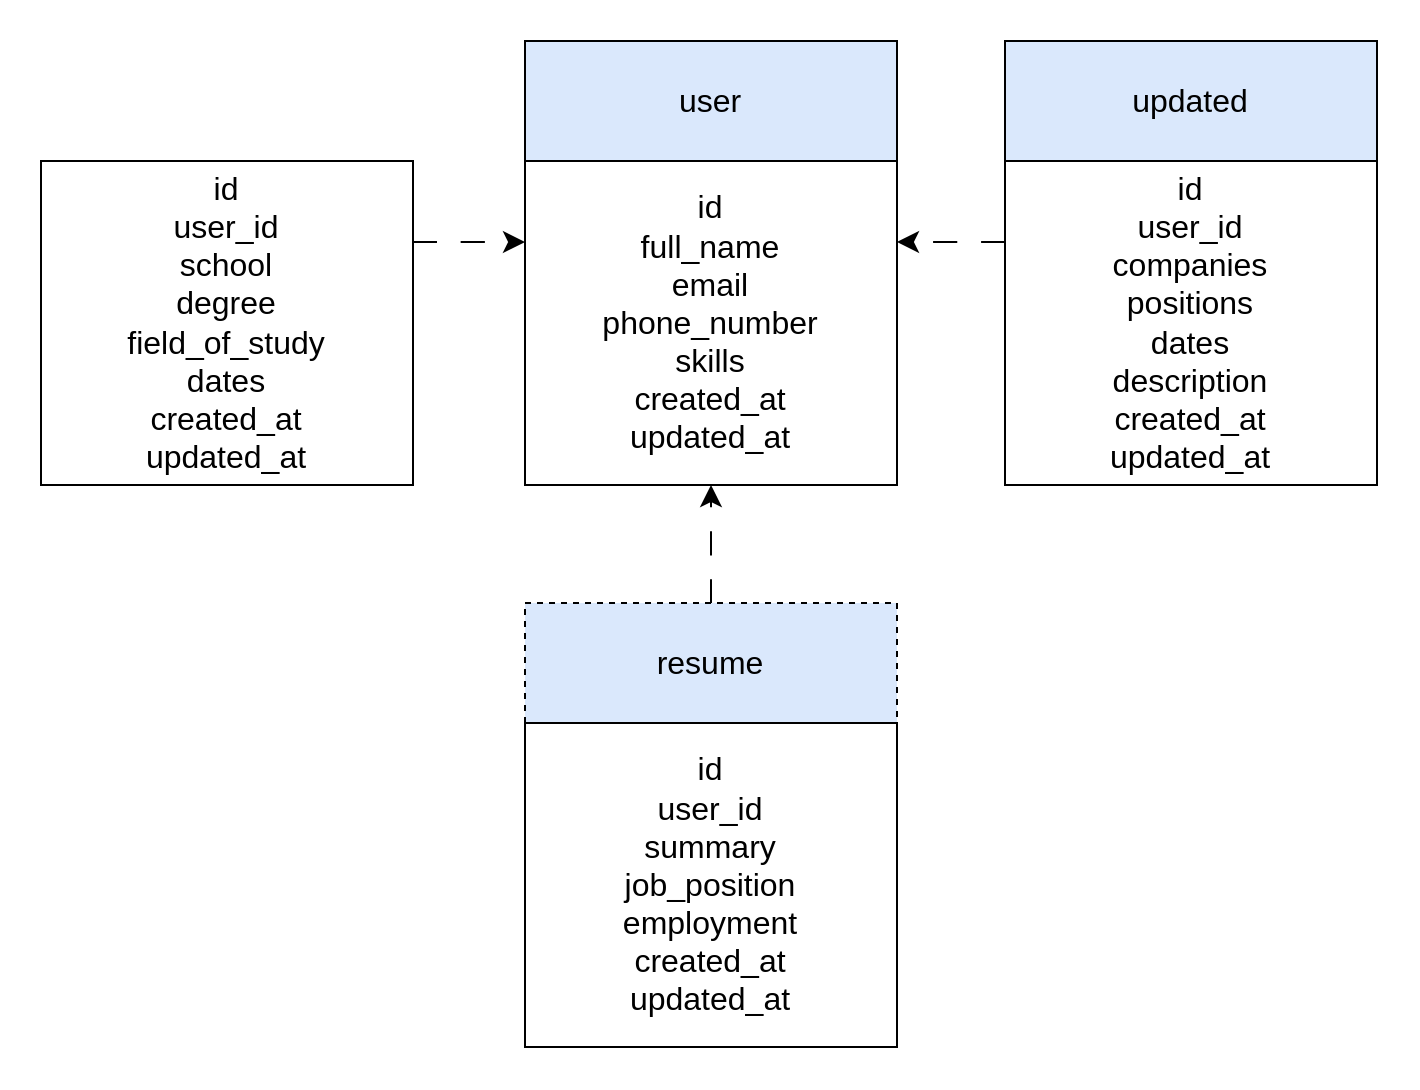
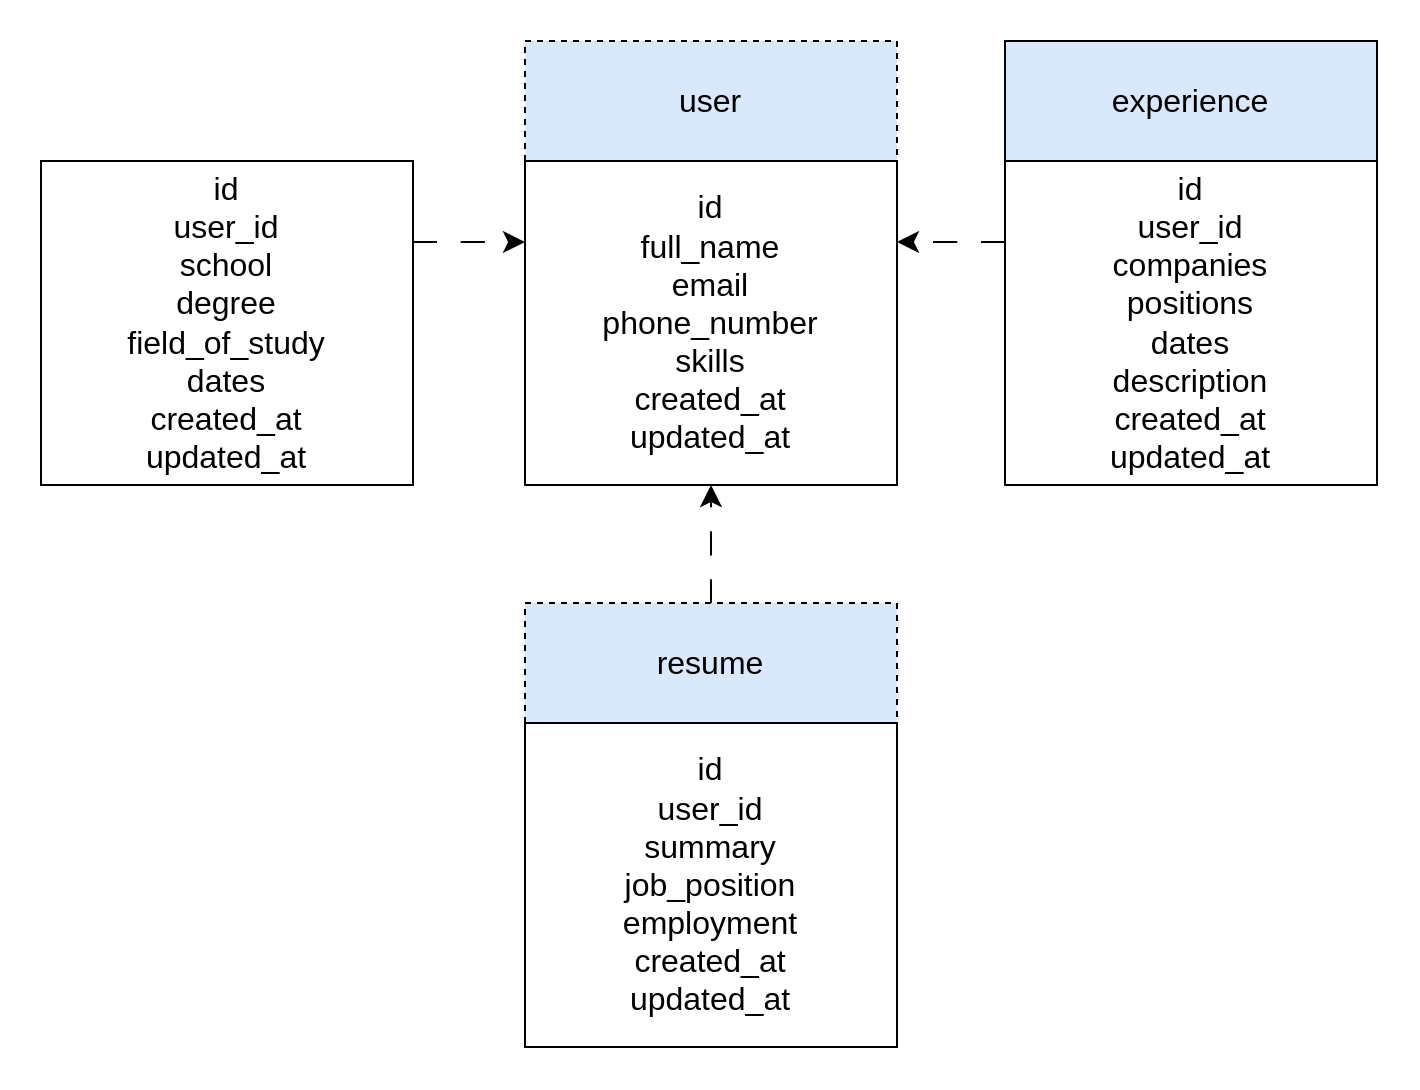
(711, 101) -> (711, 101)
(1191, 101) -> (1191, 101)
